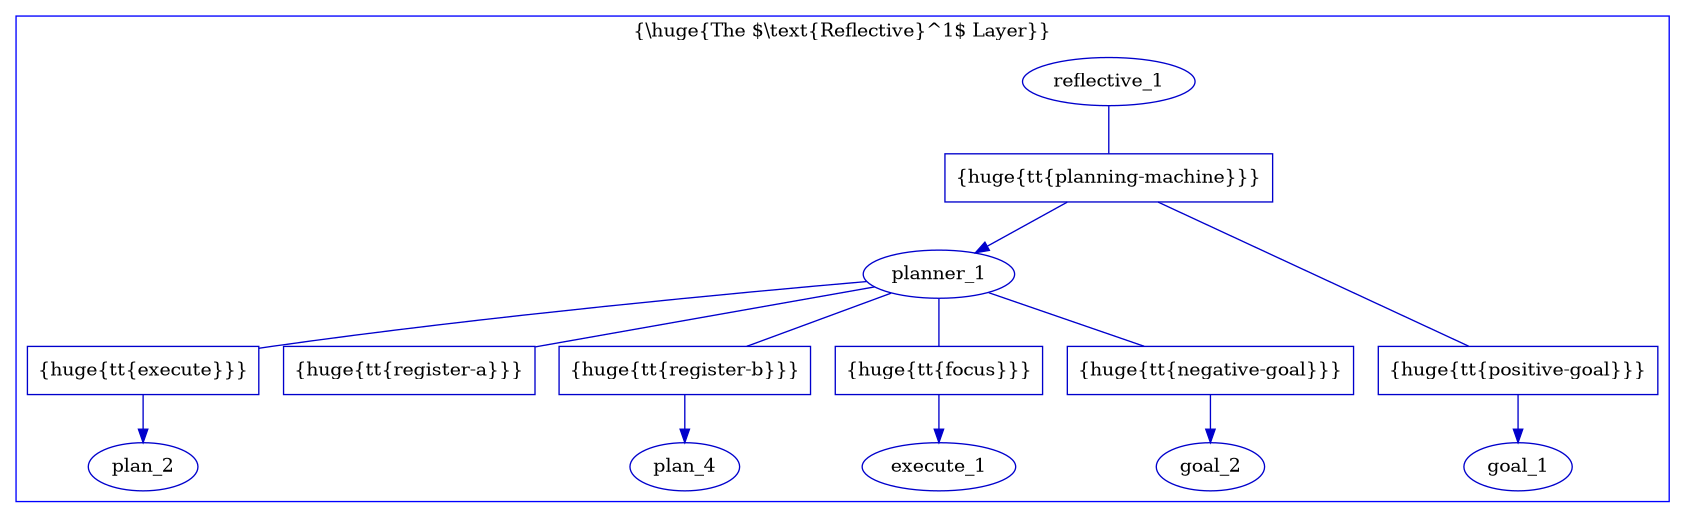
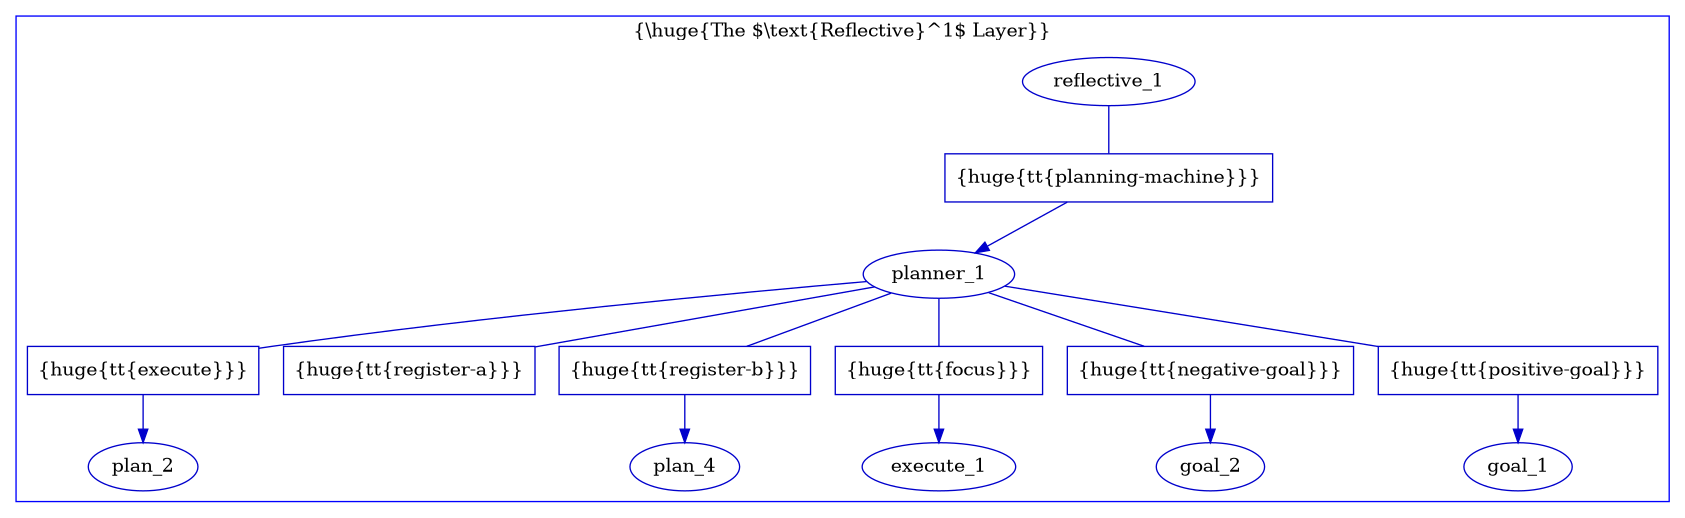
(1313, 274) -> (1191, 316)
